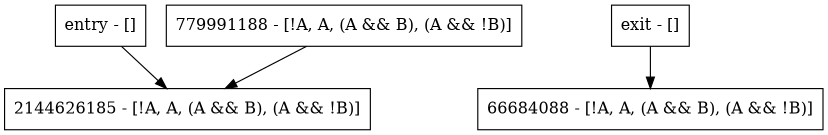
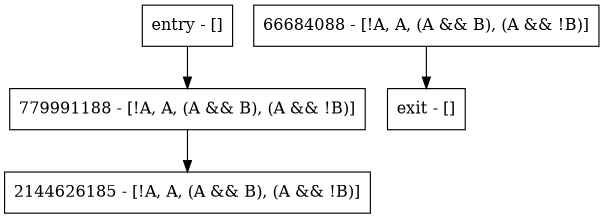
(650, 62) -> (426, 62)
(140, 64) -> (187, 62)
